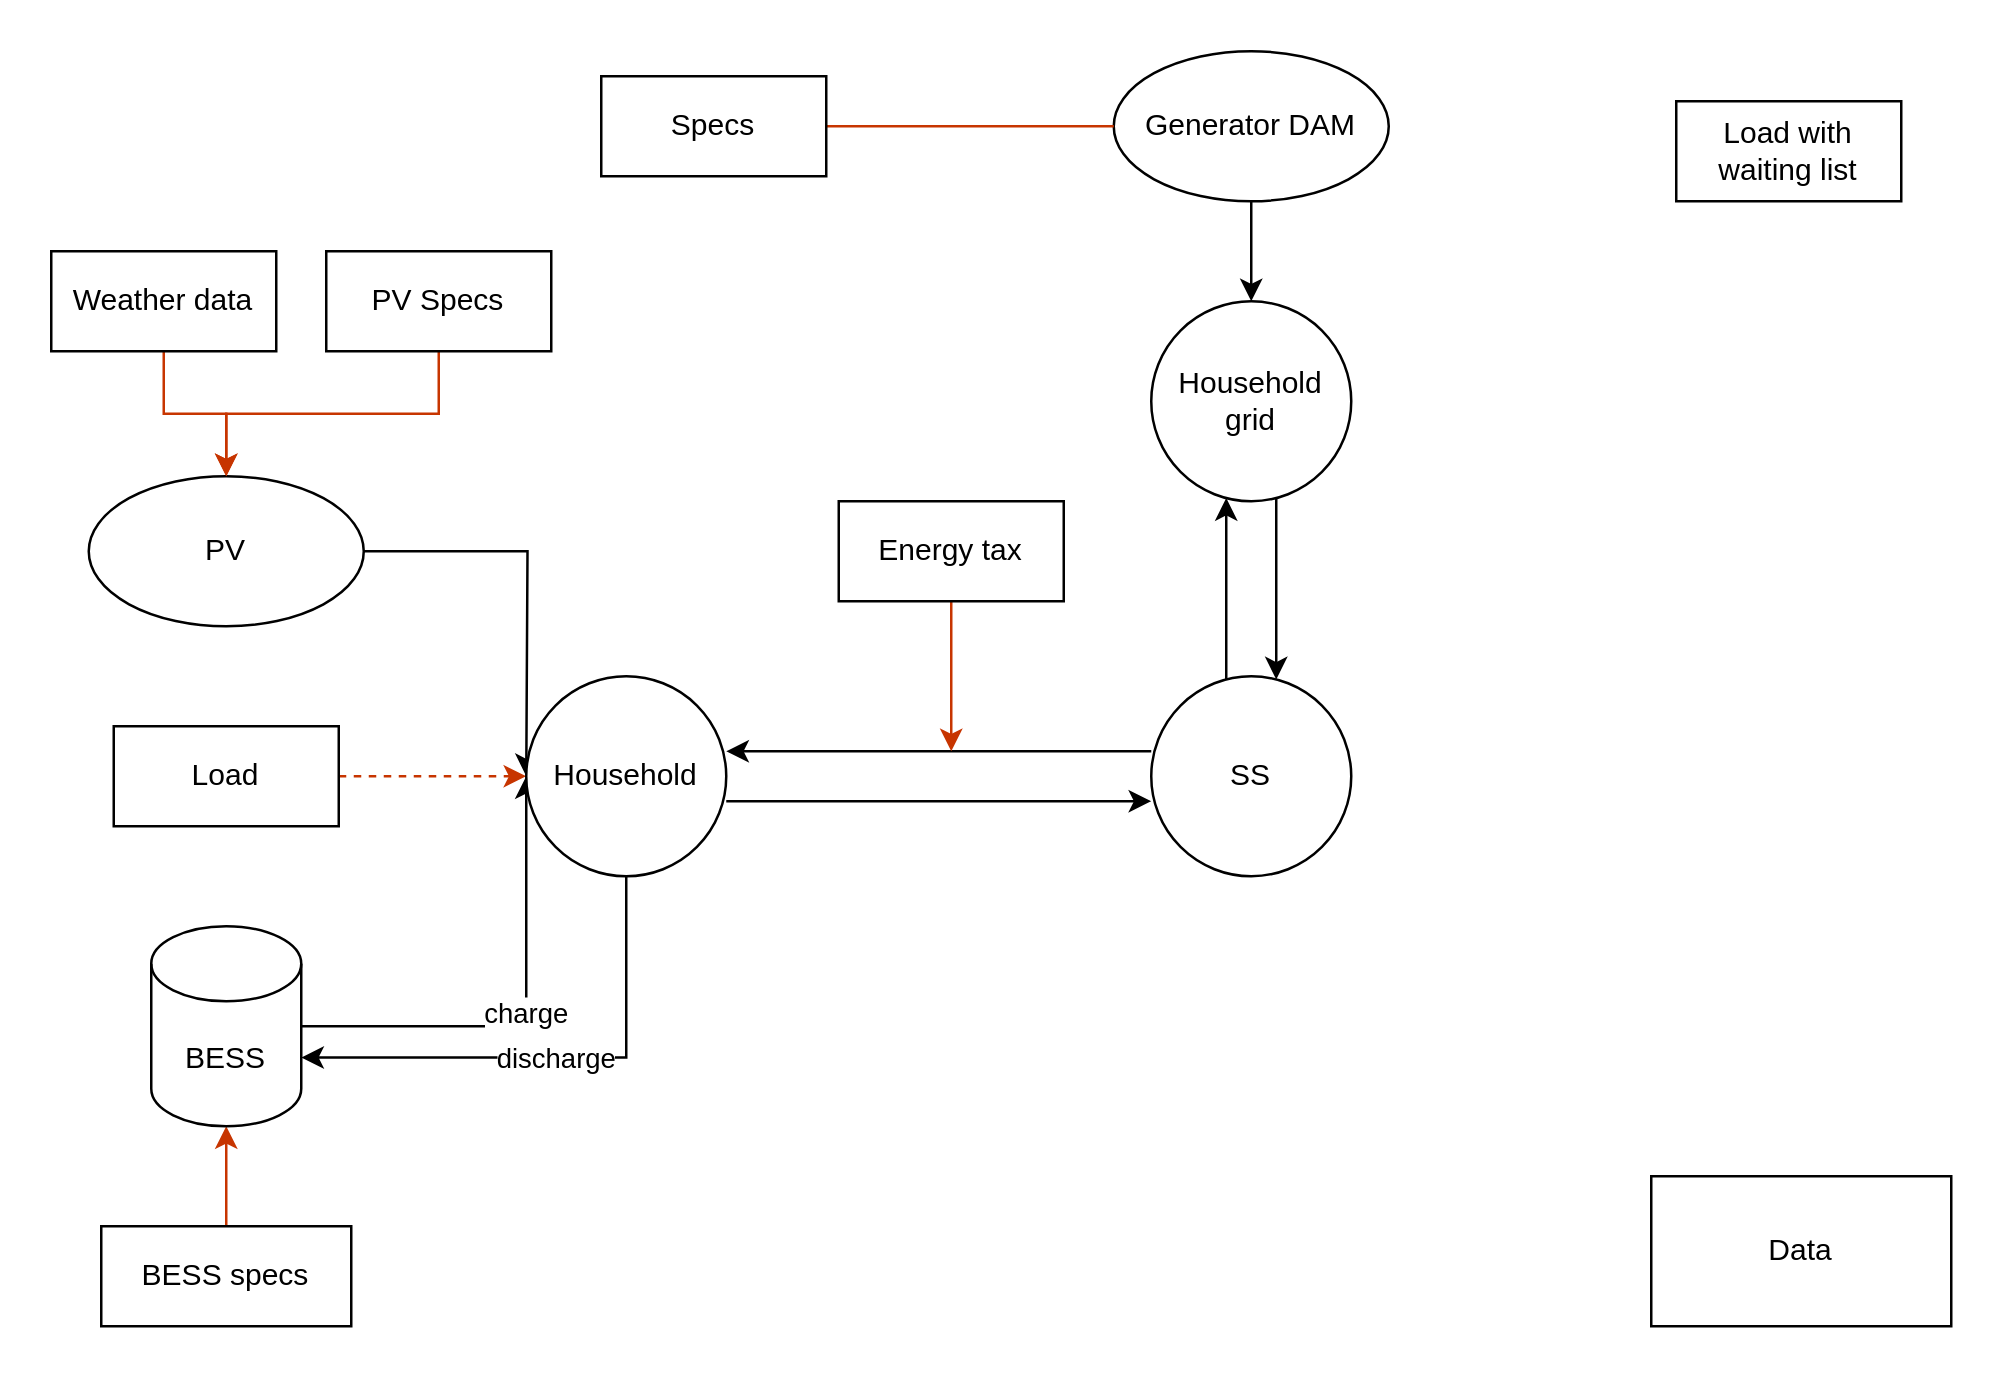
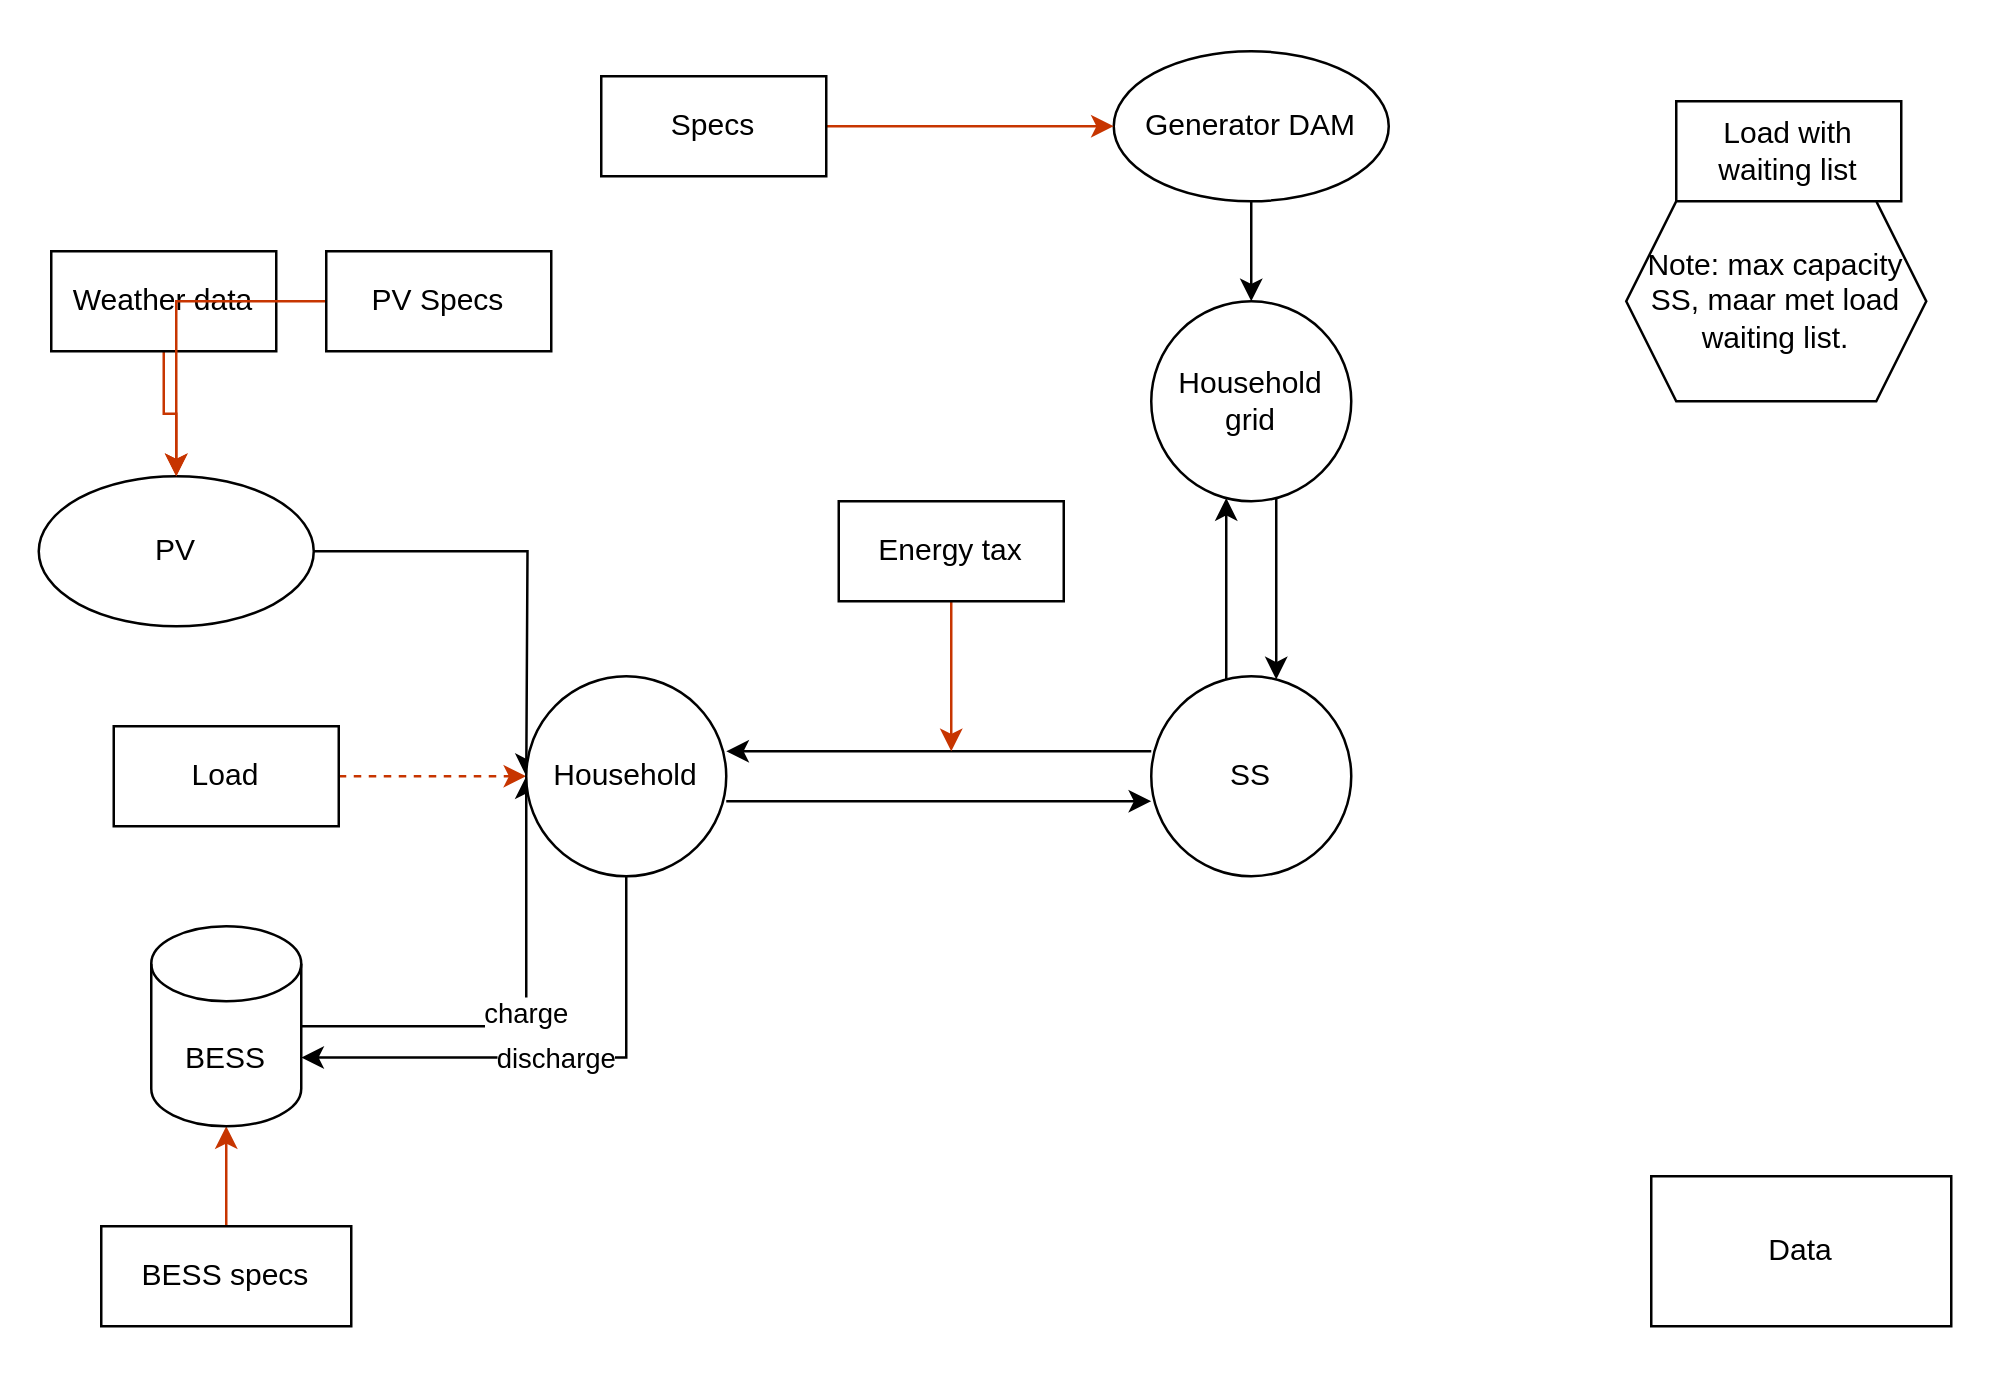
(1103, 126) -> (1095, 126)
none -> (1776, 301)
(226, 551) -> (176, 551)
